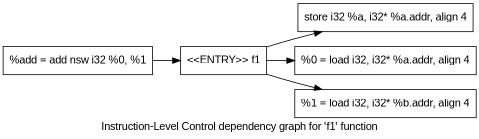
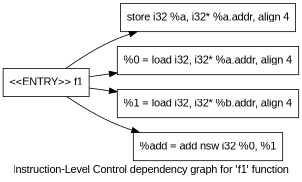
(163, 61) -> (98, 116)
